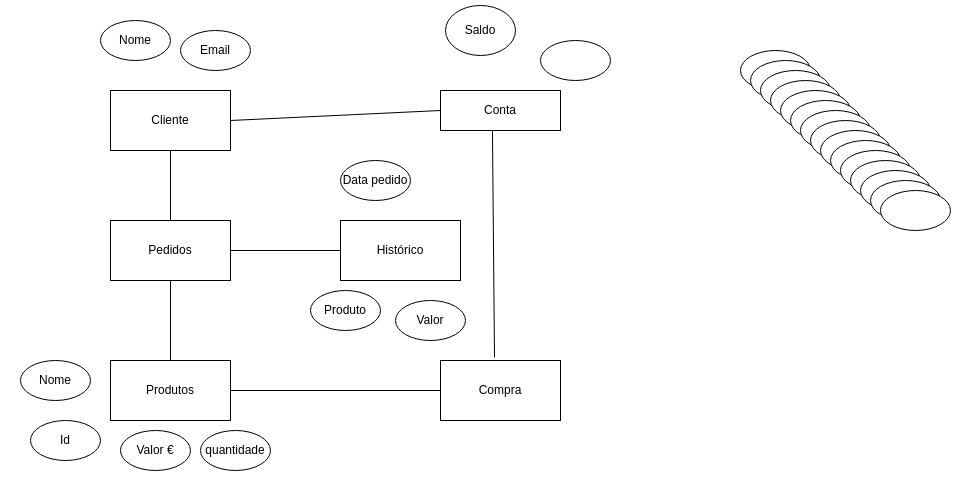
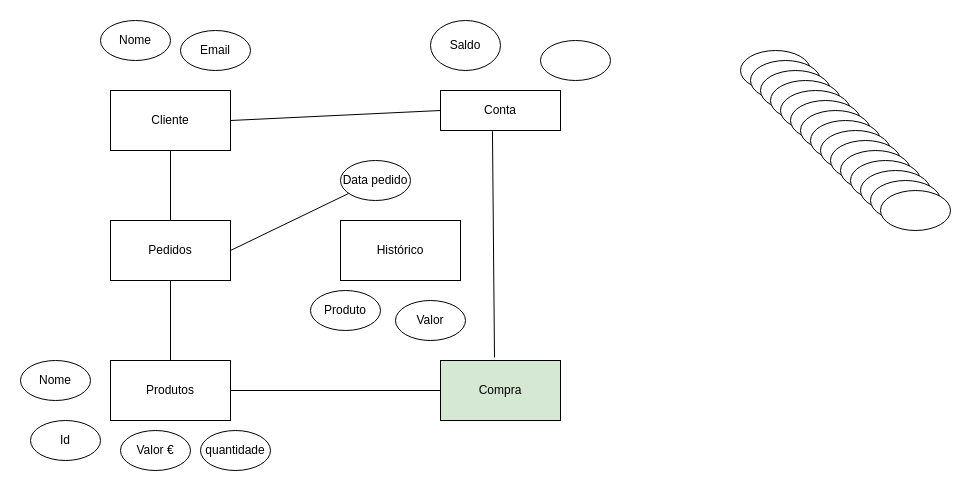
(481, 31) -> (466, 46)
(286, 251) -> (289, 222)
(501, 391) -> (501, 391)
